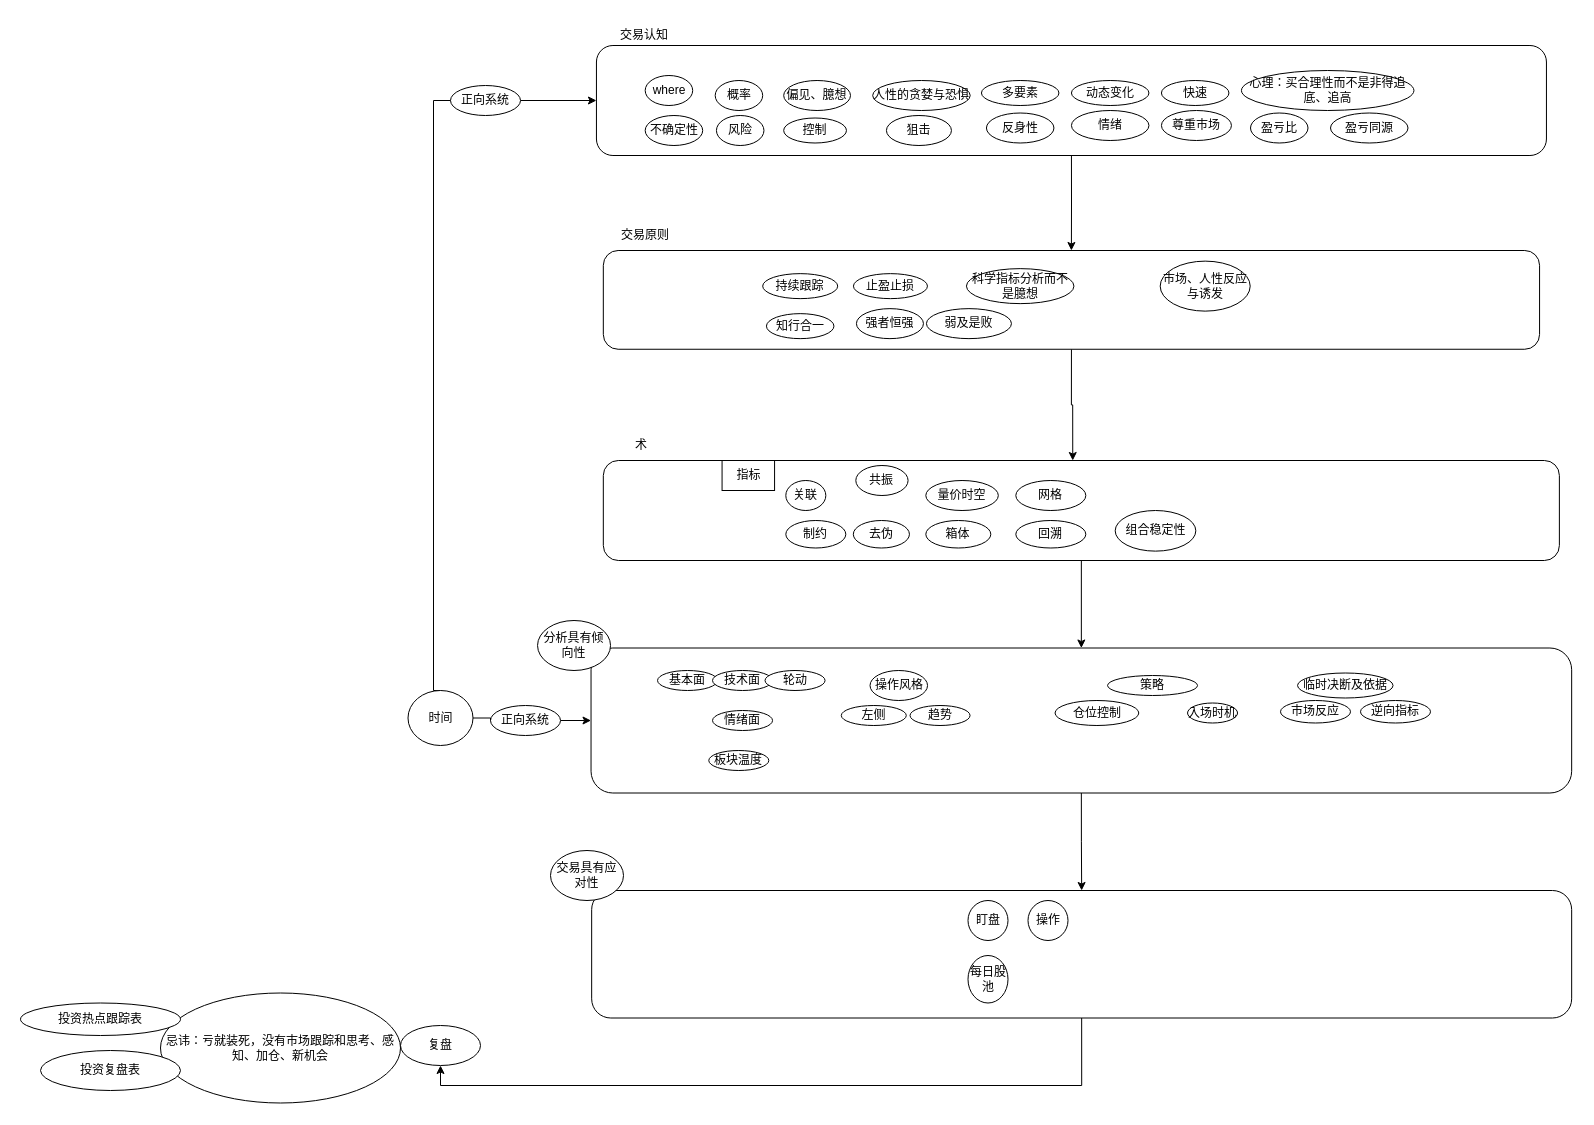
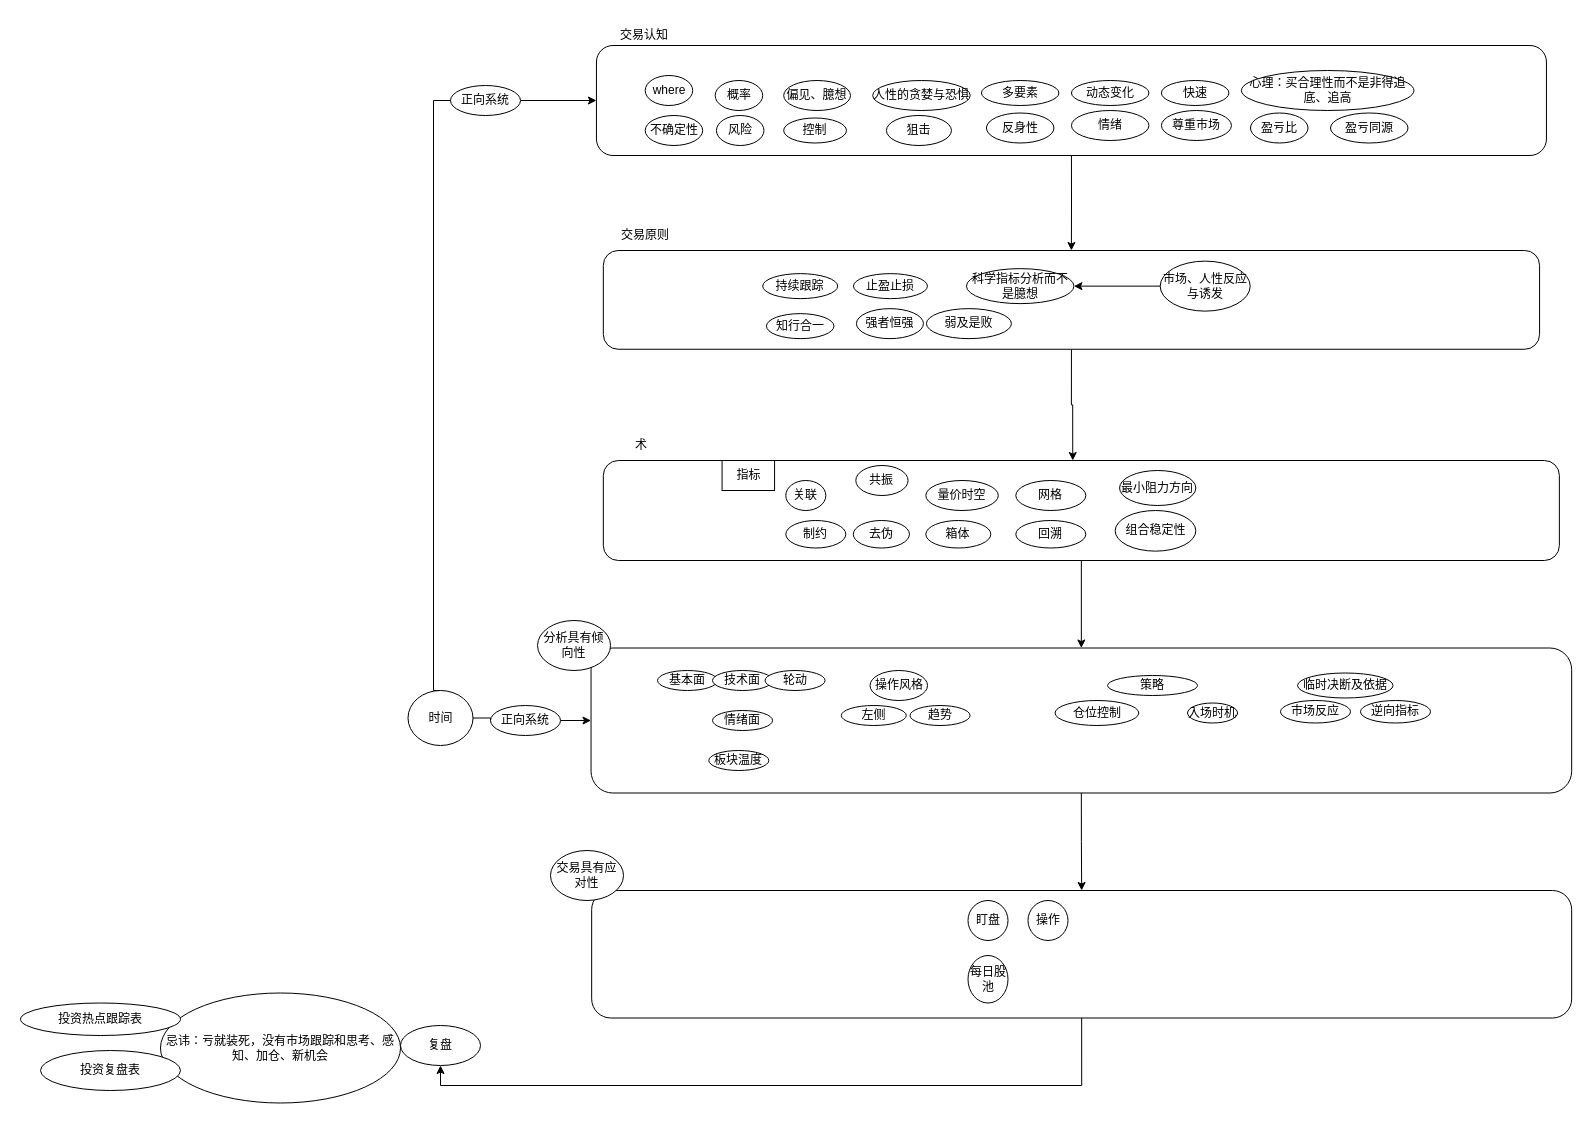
none -> (1121, 286)
none -> (1158, 488)
